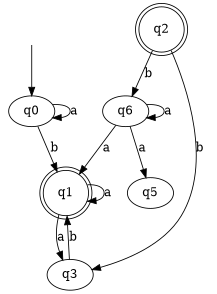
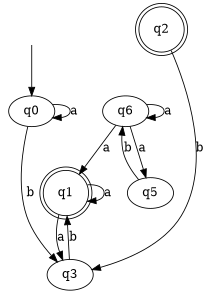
(144, 69) -> (126, 159)
(46, 145) -> (22, 195)
